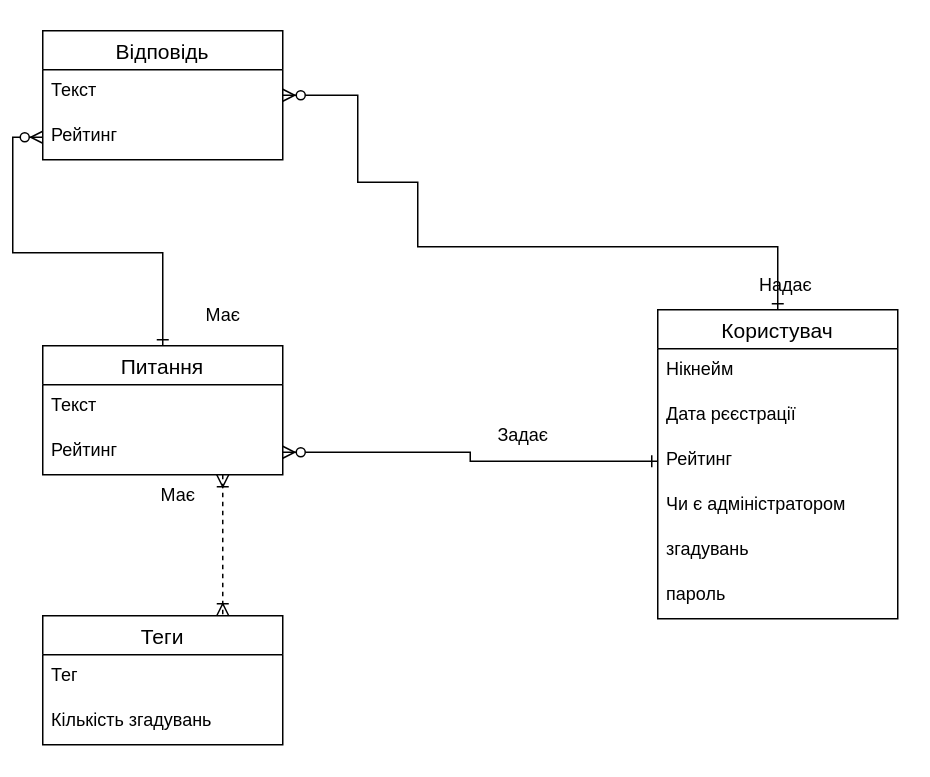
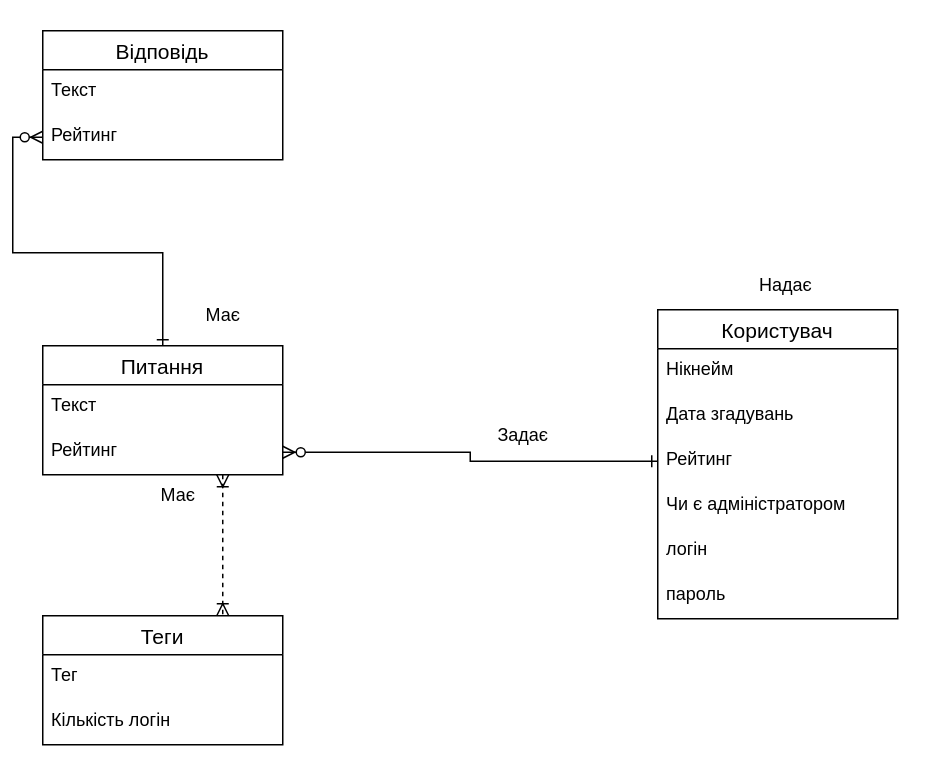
(487, 247) -> none
(739, 414) -> (734, 414)
(711, 549) -> (691, 549)
(144, 720) -> (124, 720)
